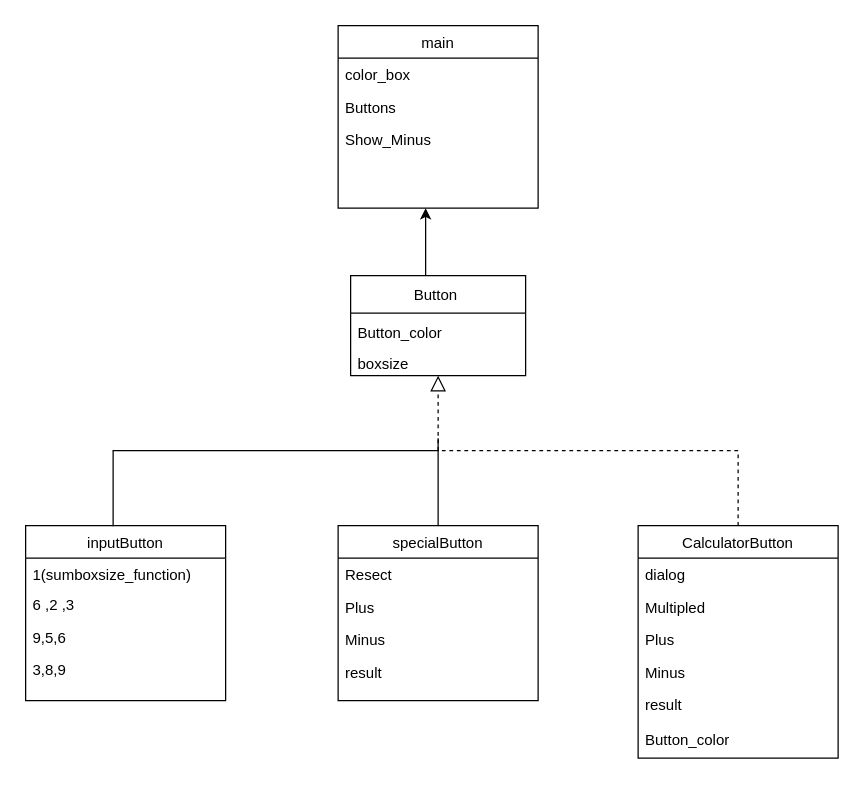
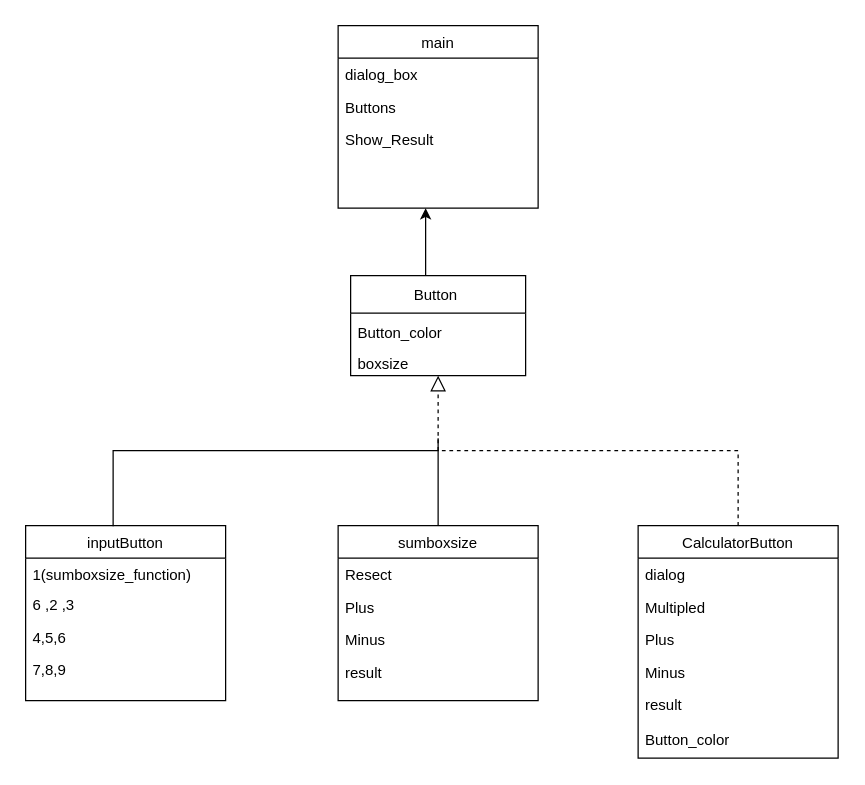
(381, 75) -> (383, 75)
(385, 140) -> (389, 140)
(438, 543) -> (438, 543)
(50, 638) -> (50, 638)
(50, 670) -> (50, 670)
